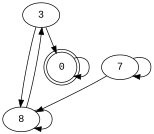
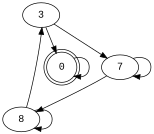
(27, 63) -> (78, 39)
